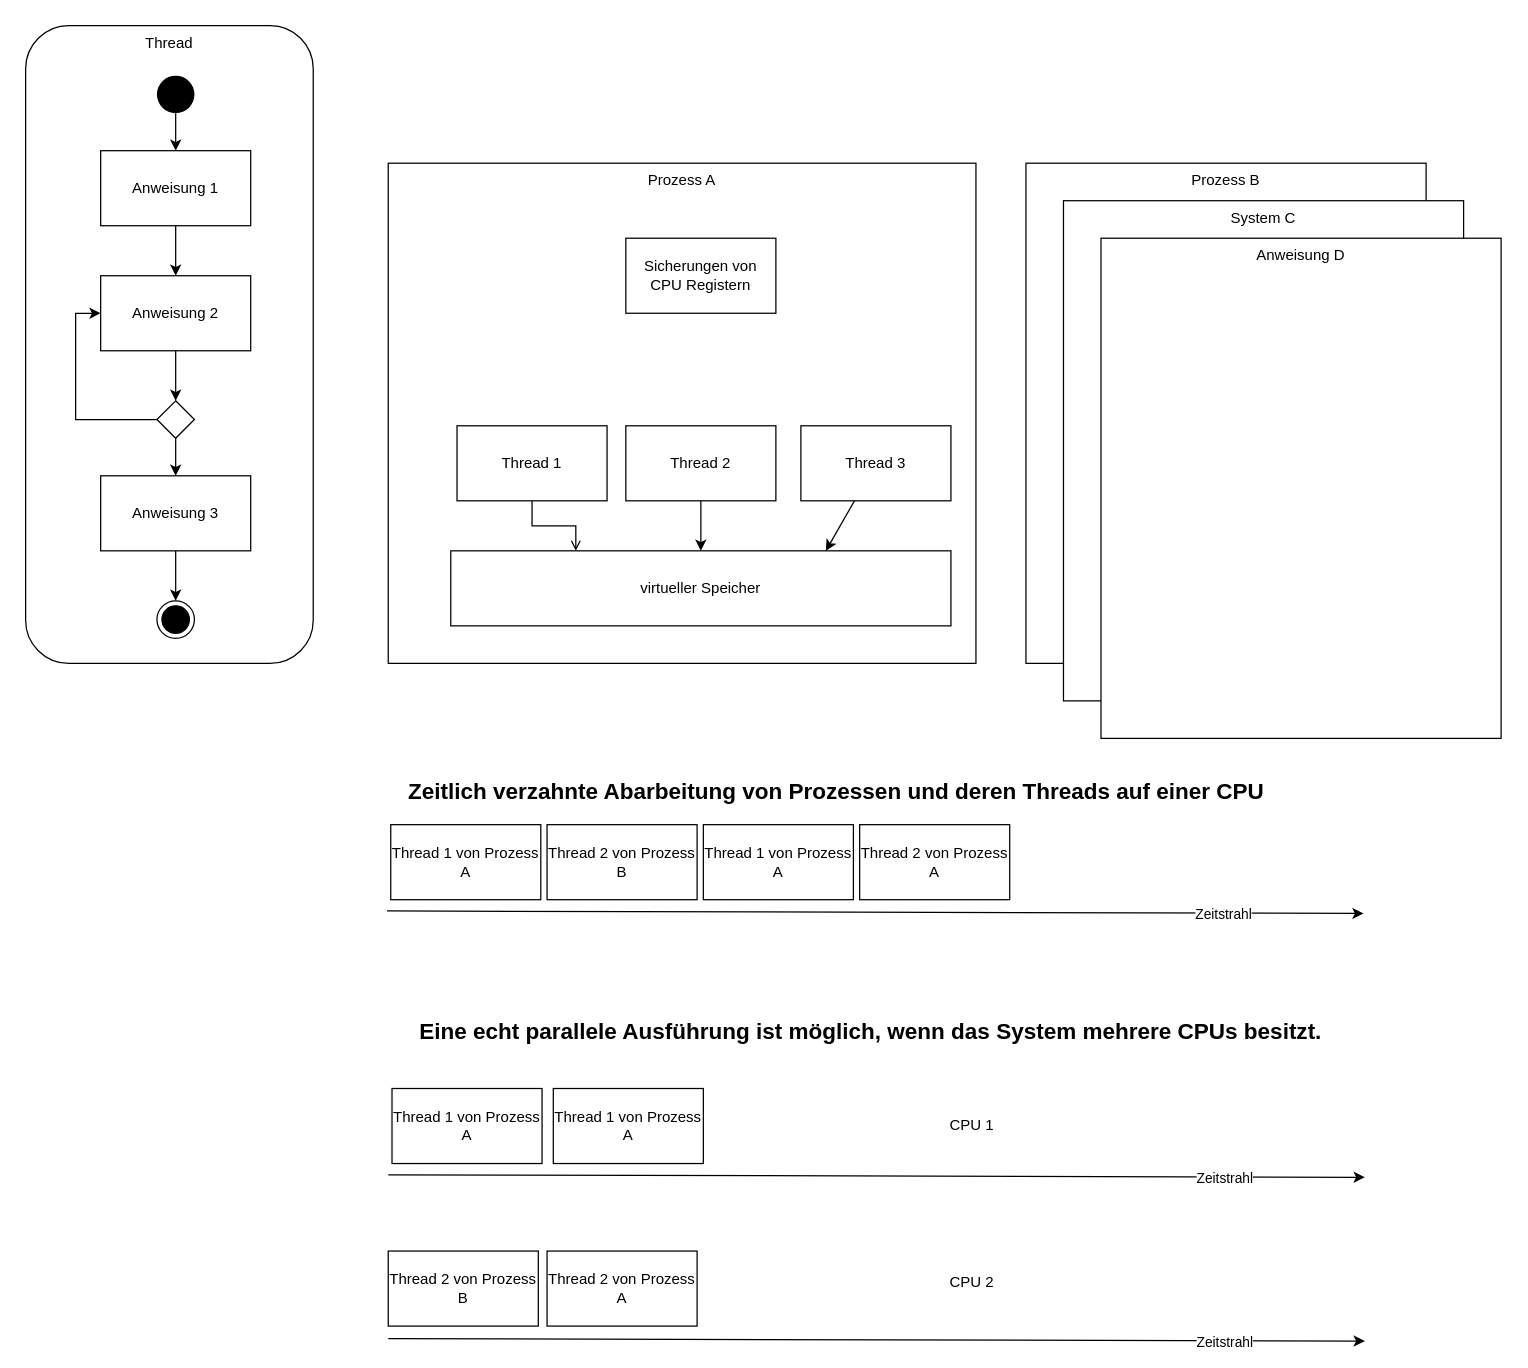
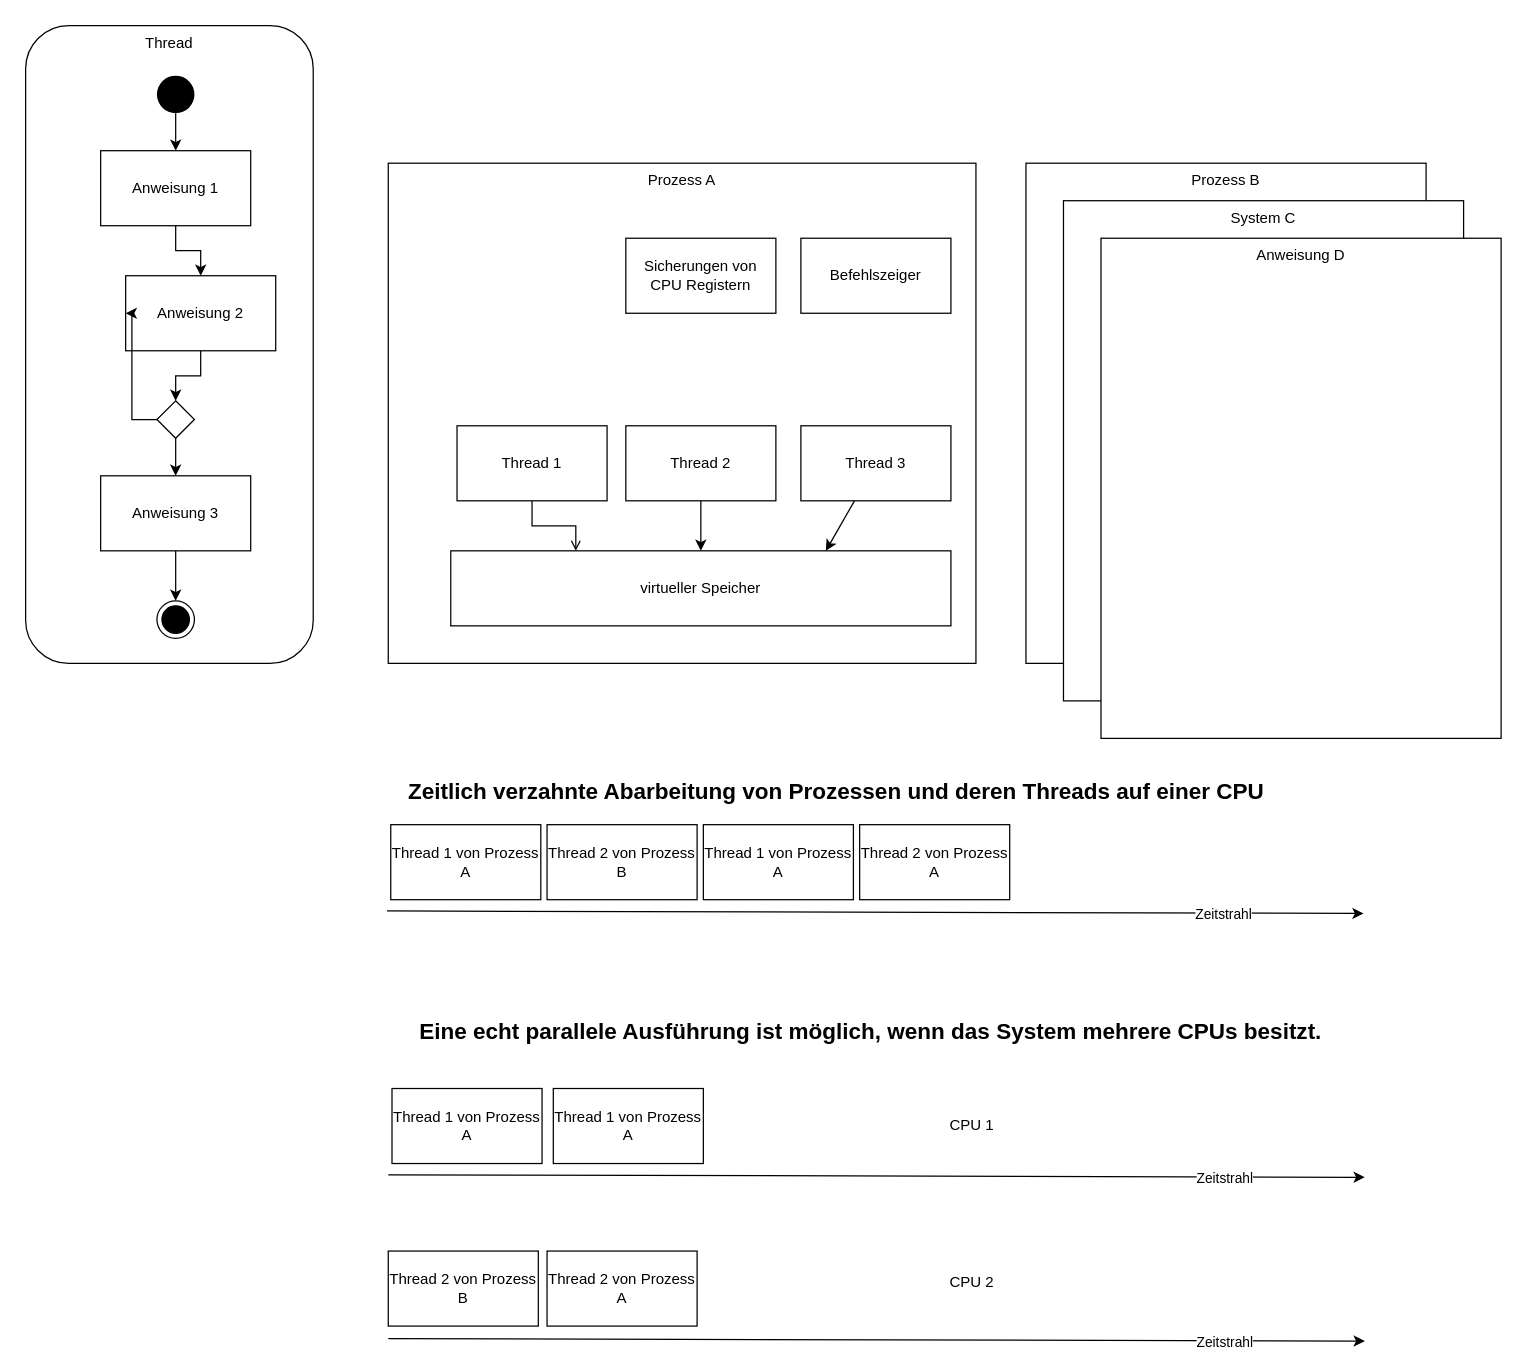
none -> (876, 276)
(176, 313) -> (201, 313)
